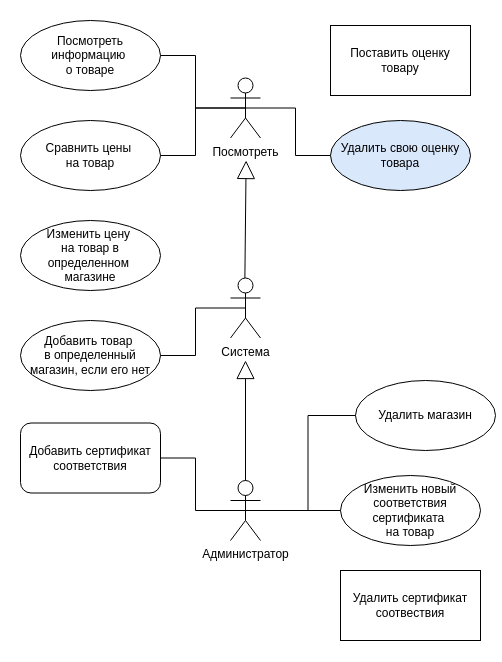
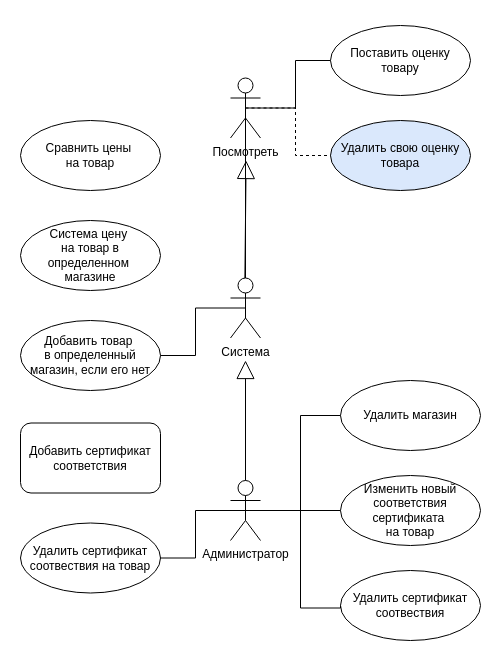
(91, 56) -> none
(401, 61) -> (401, 61)
(196, 64) -> none
none -> (296, 67)
(296, 149) -> (296, 149)
(196, 150) -> (246, 150)
(91, 256) -> (91, 256)
(426, 416) -> (411, 416)
(196, 466) -> none
none -> (196, 552)
none -> (91, 558)
none -> (301, 581)
(411, 606) -> (411, 606)
